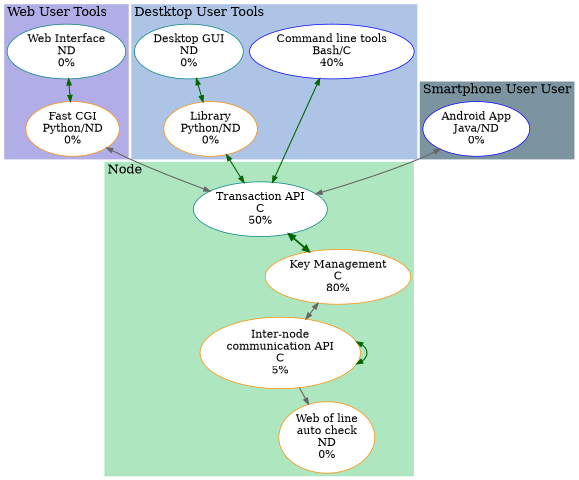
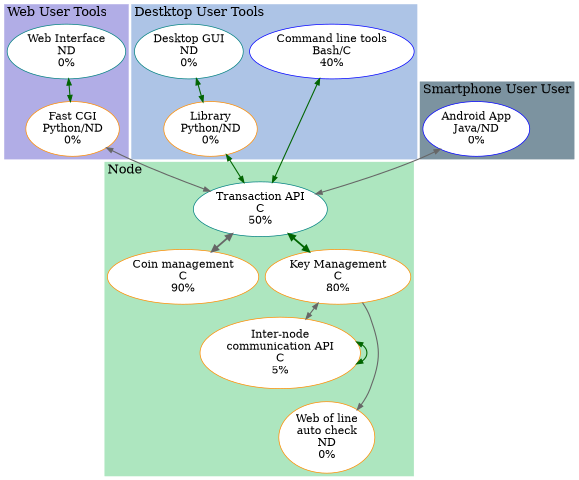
none -> (183, 277)
(302, 393) -> (378, 354)
